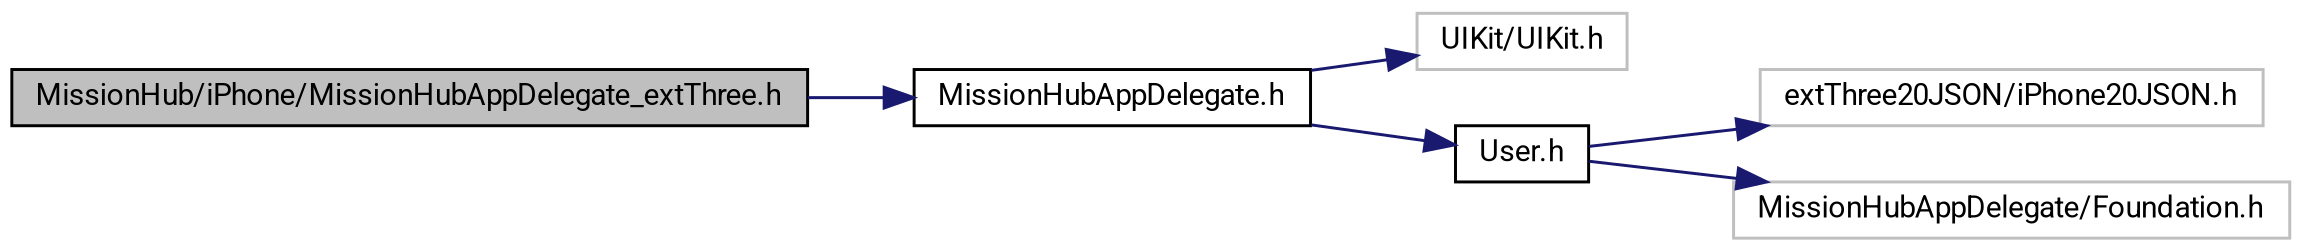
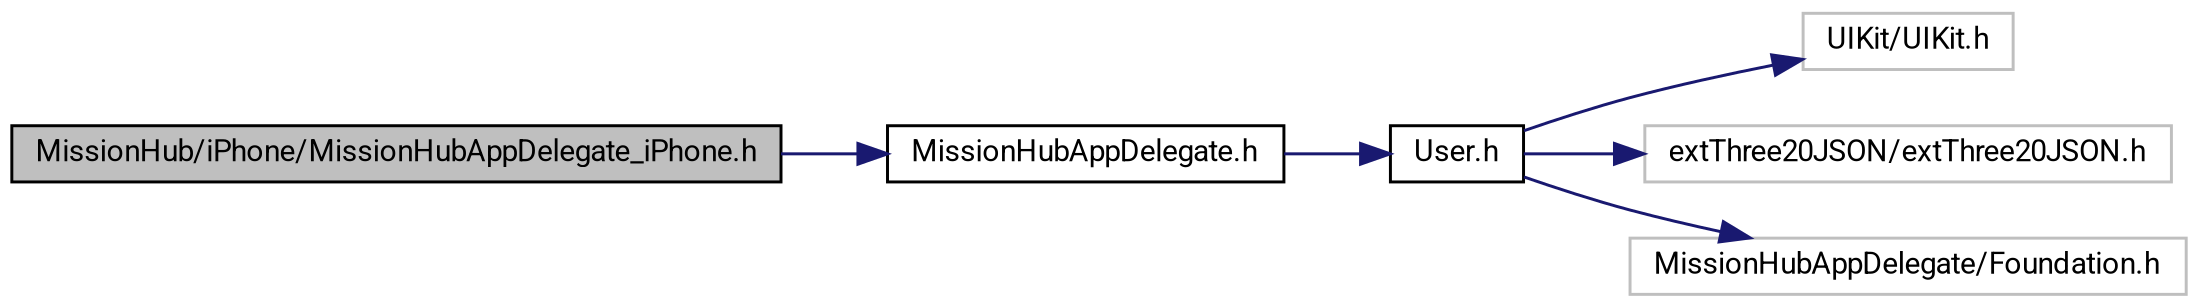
(1349, 65) -> (1647, 93)
(410, 98) -> (396, 154)
(2012, 98) -> (1908, 154)
